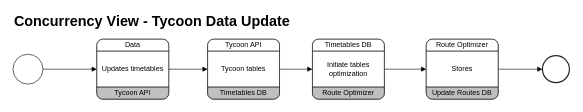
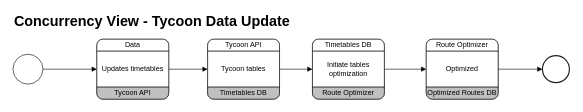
(462, 69) -> (462, 69)
(462, 93) -> (462, 93)
